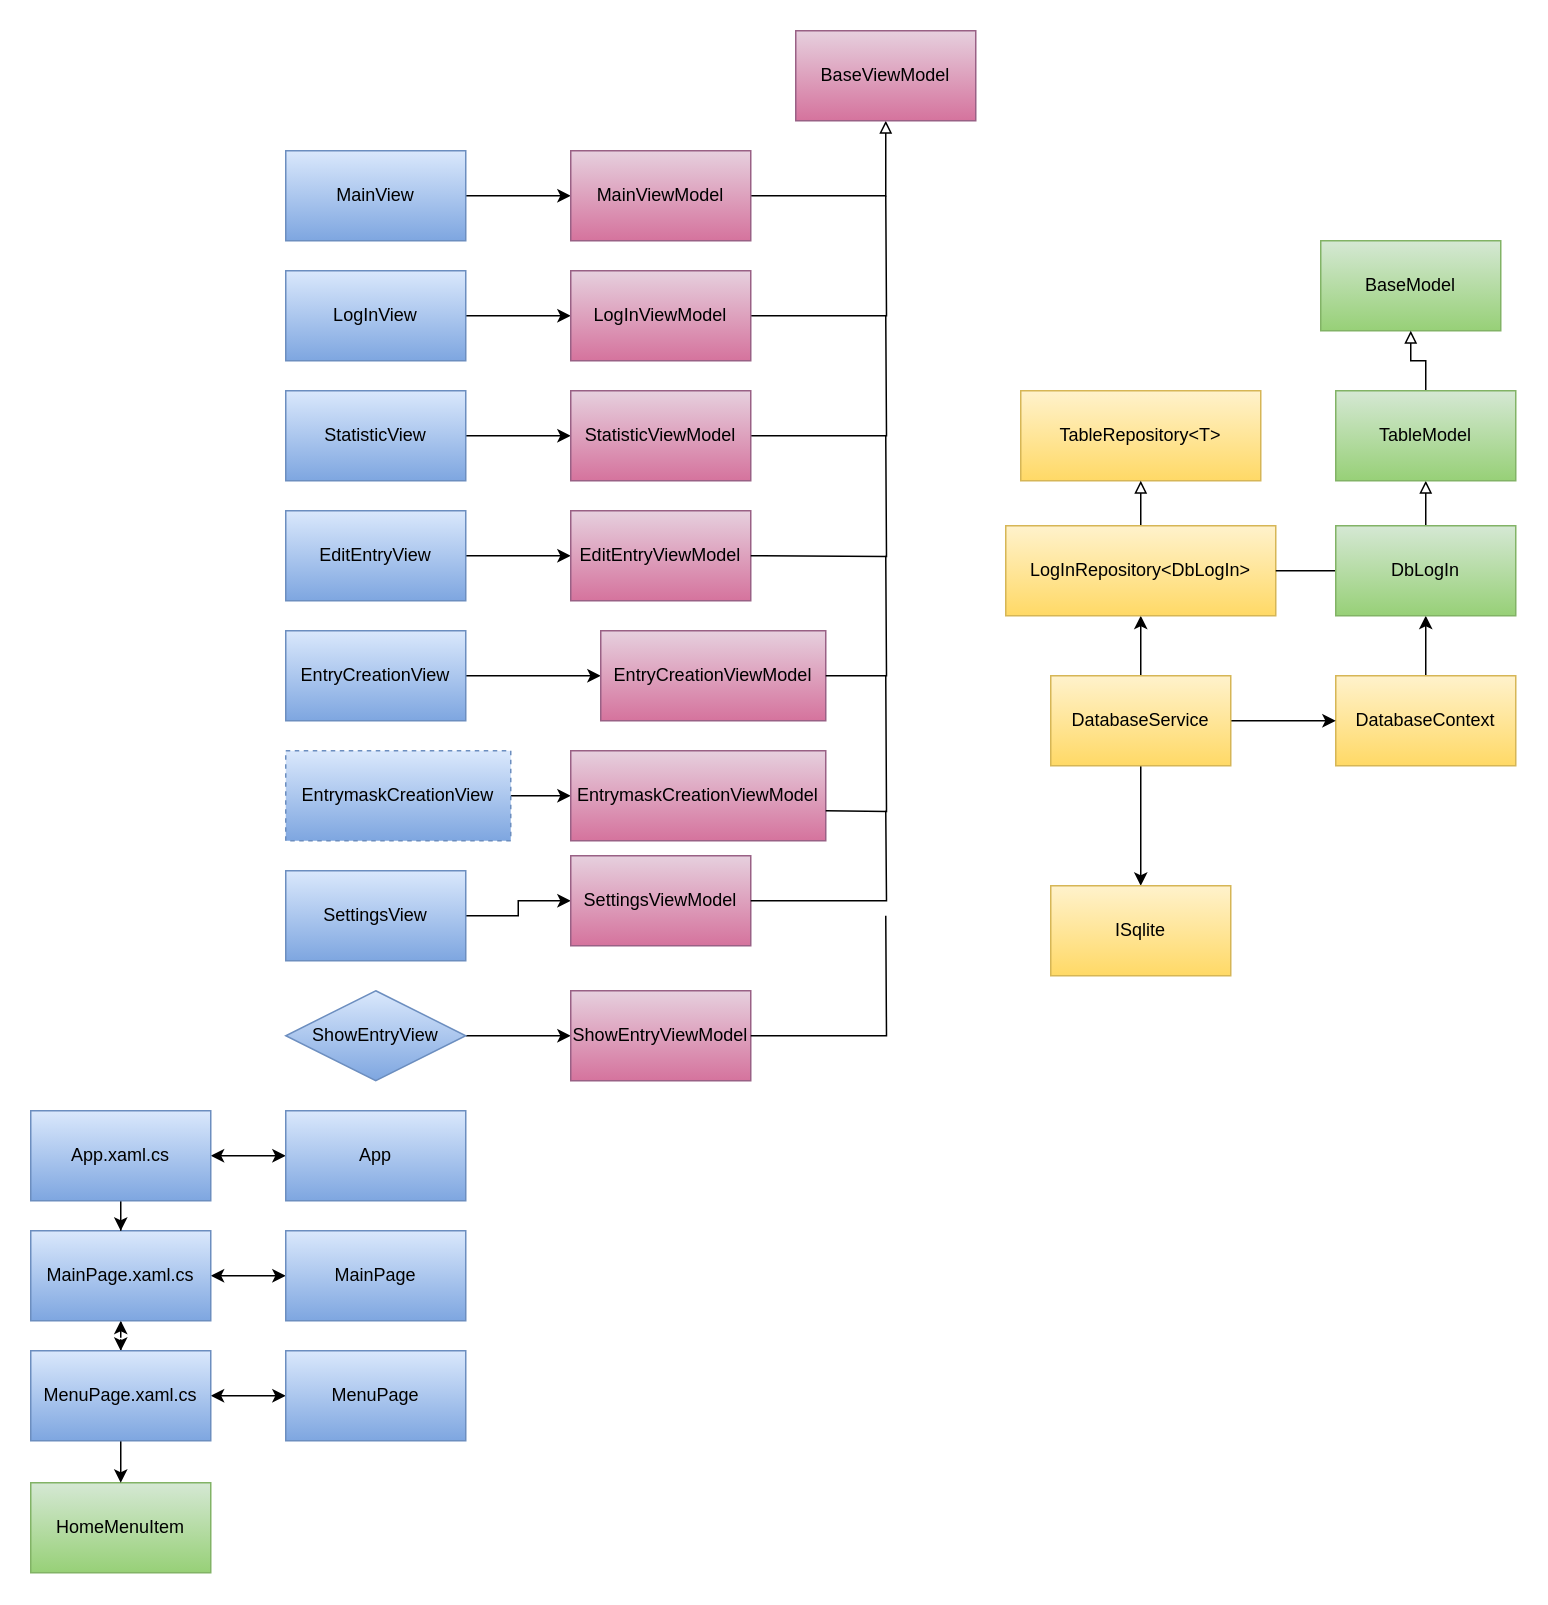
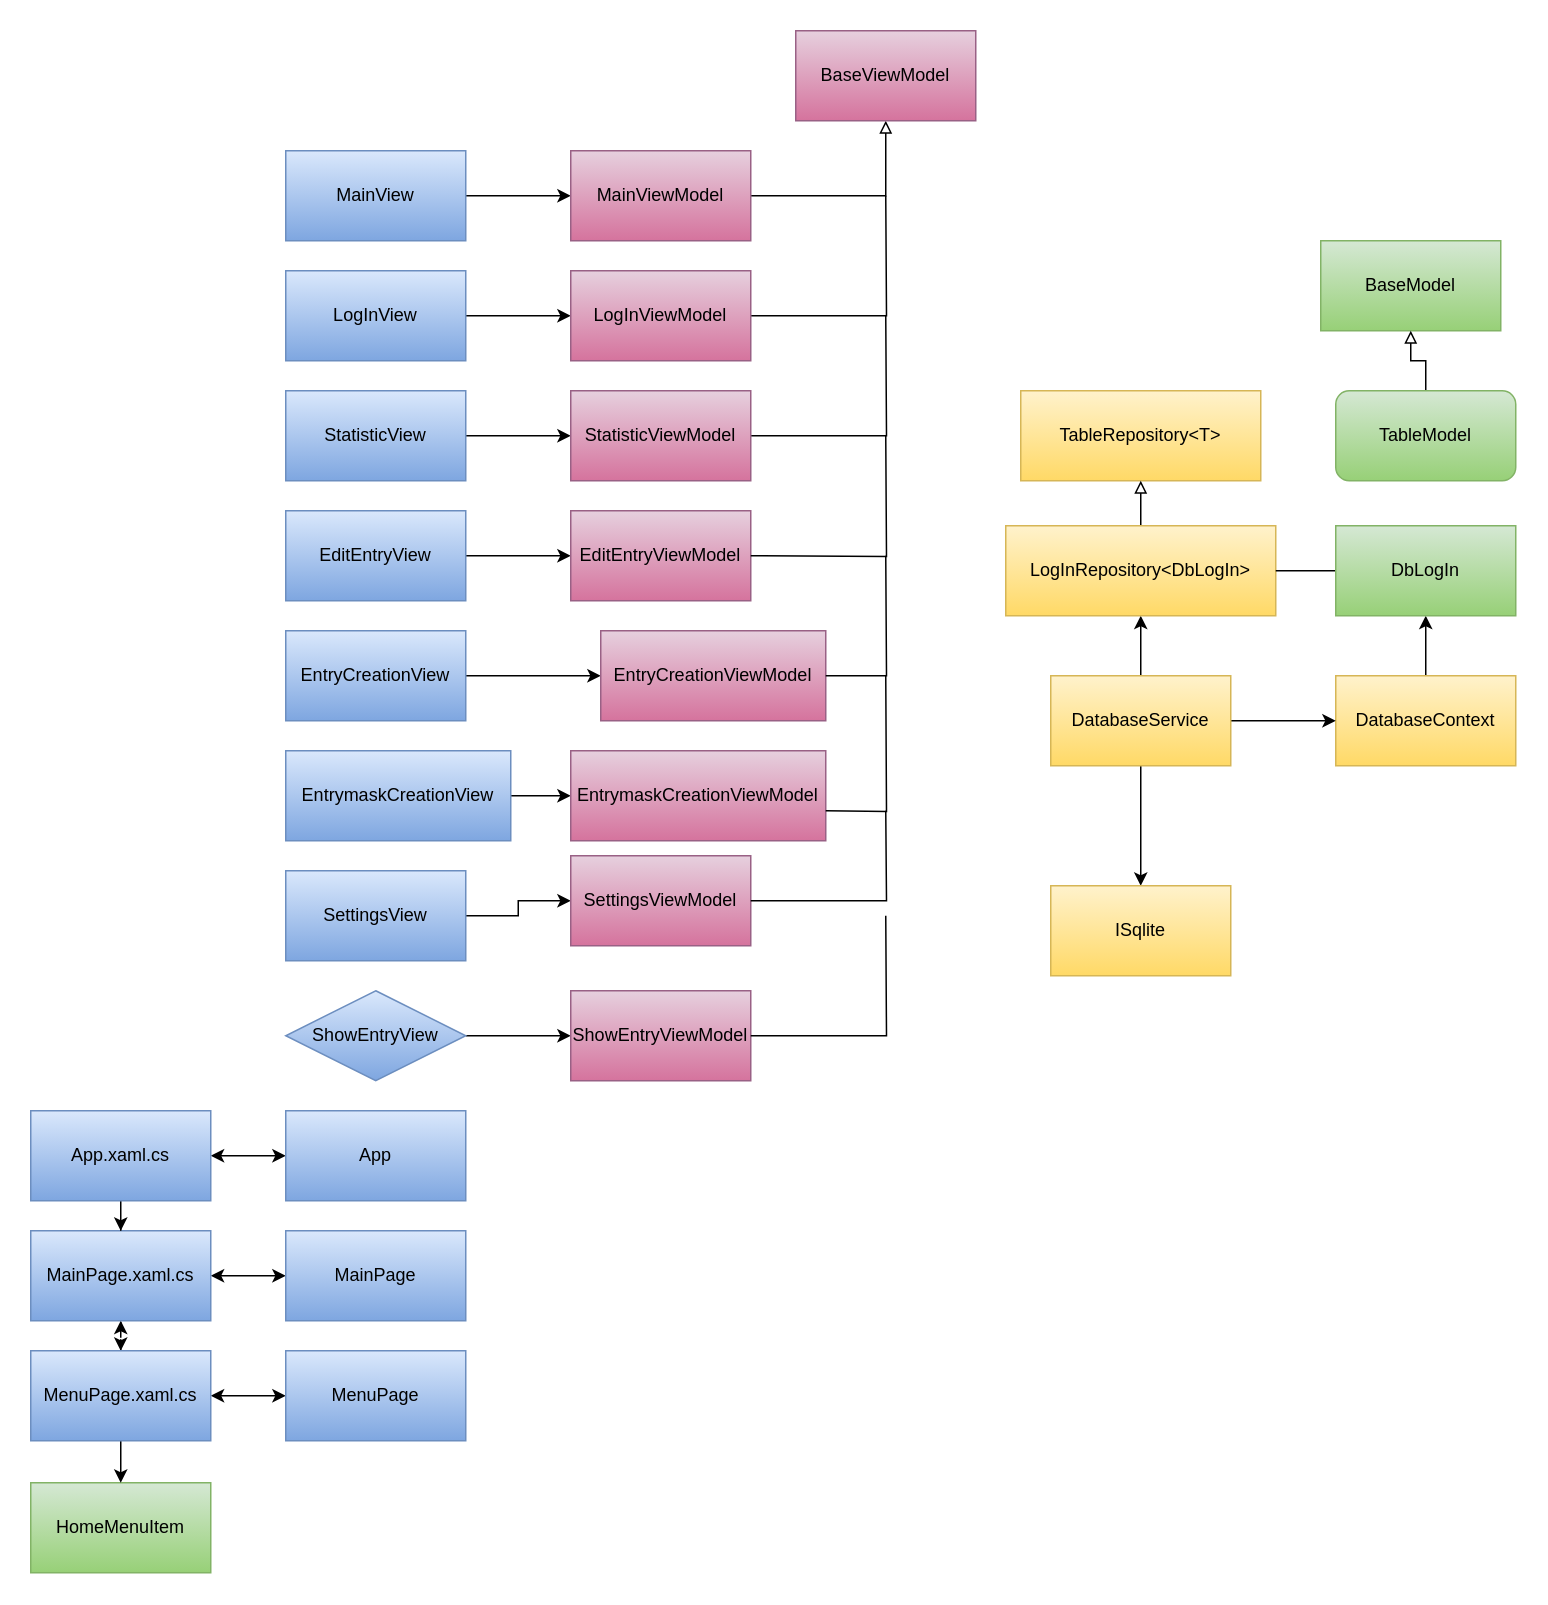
(1426, 436) -> (1426, 436)
(1426, 497) -> none
(398, 796) -> (398, 796)
